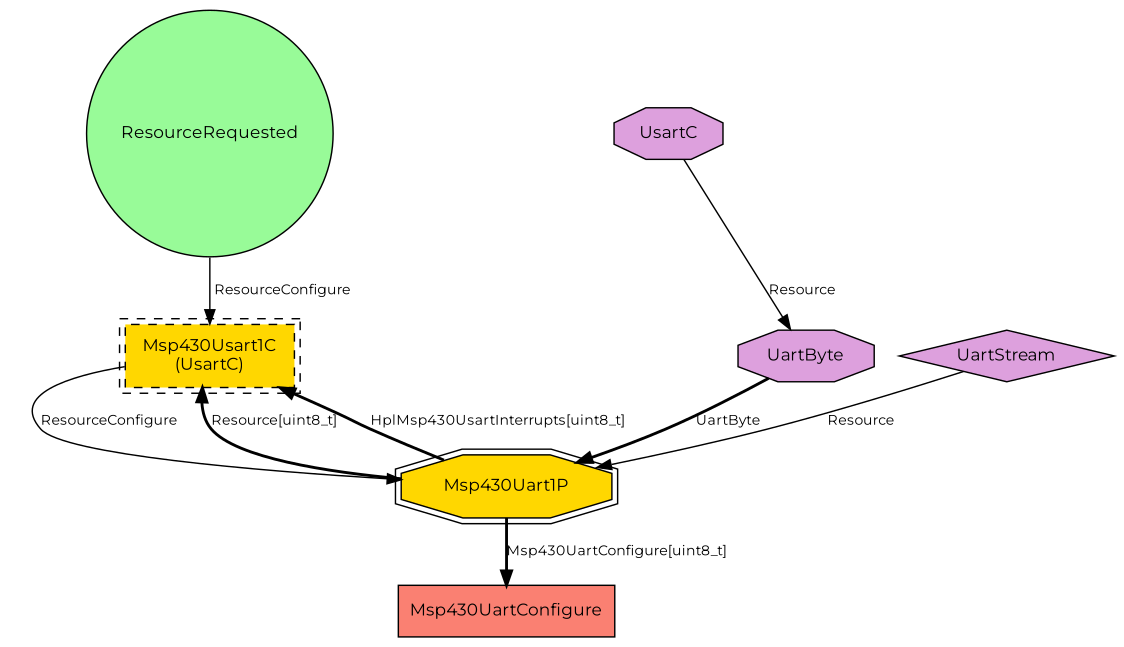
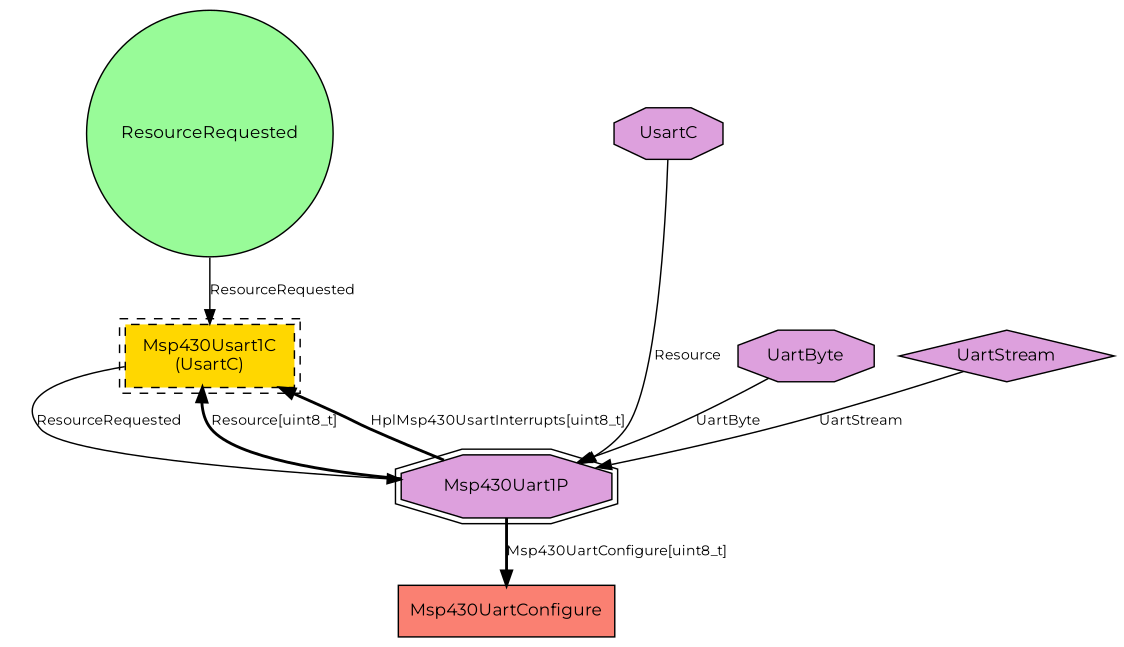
(733, 238) -> (656, 317)
(283, 291) -> (283, 291)
(110, 421) -> (110, 421)
(861, 421) -> (861, 421)
(682, 422) -> (682, 422)
(507, 486) -> (507, 486)
